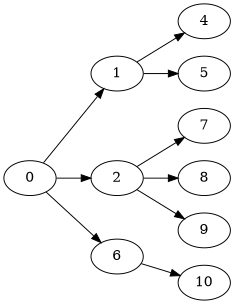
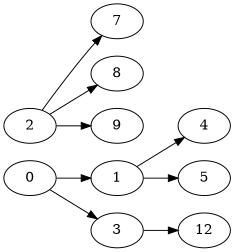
(69, 178) -> none
(117, 257) -> (117, 230)
(204, 283) -> (204, 230)
